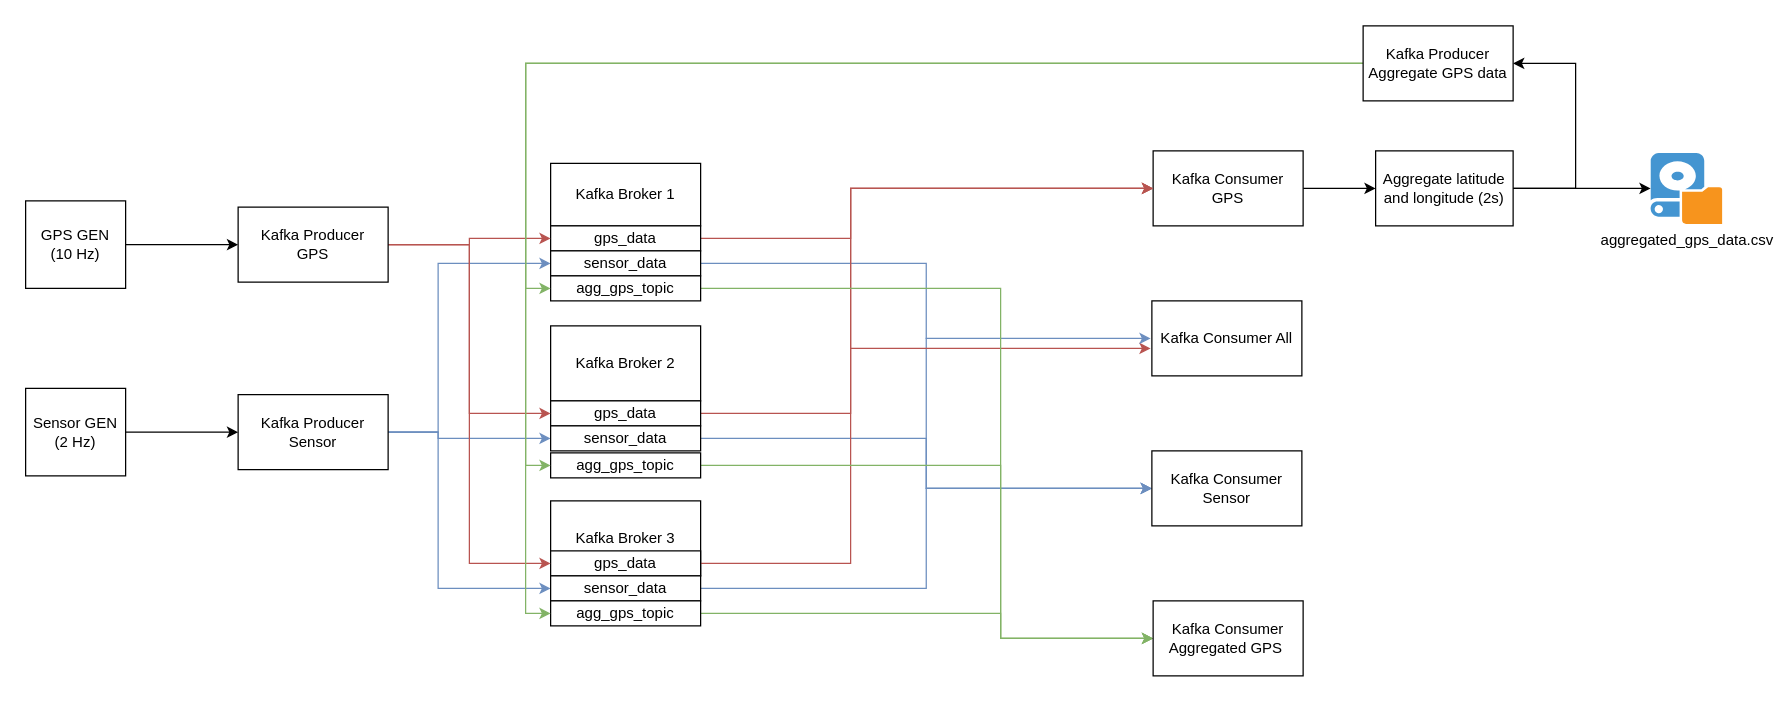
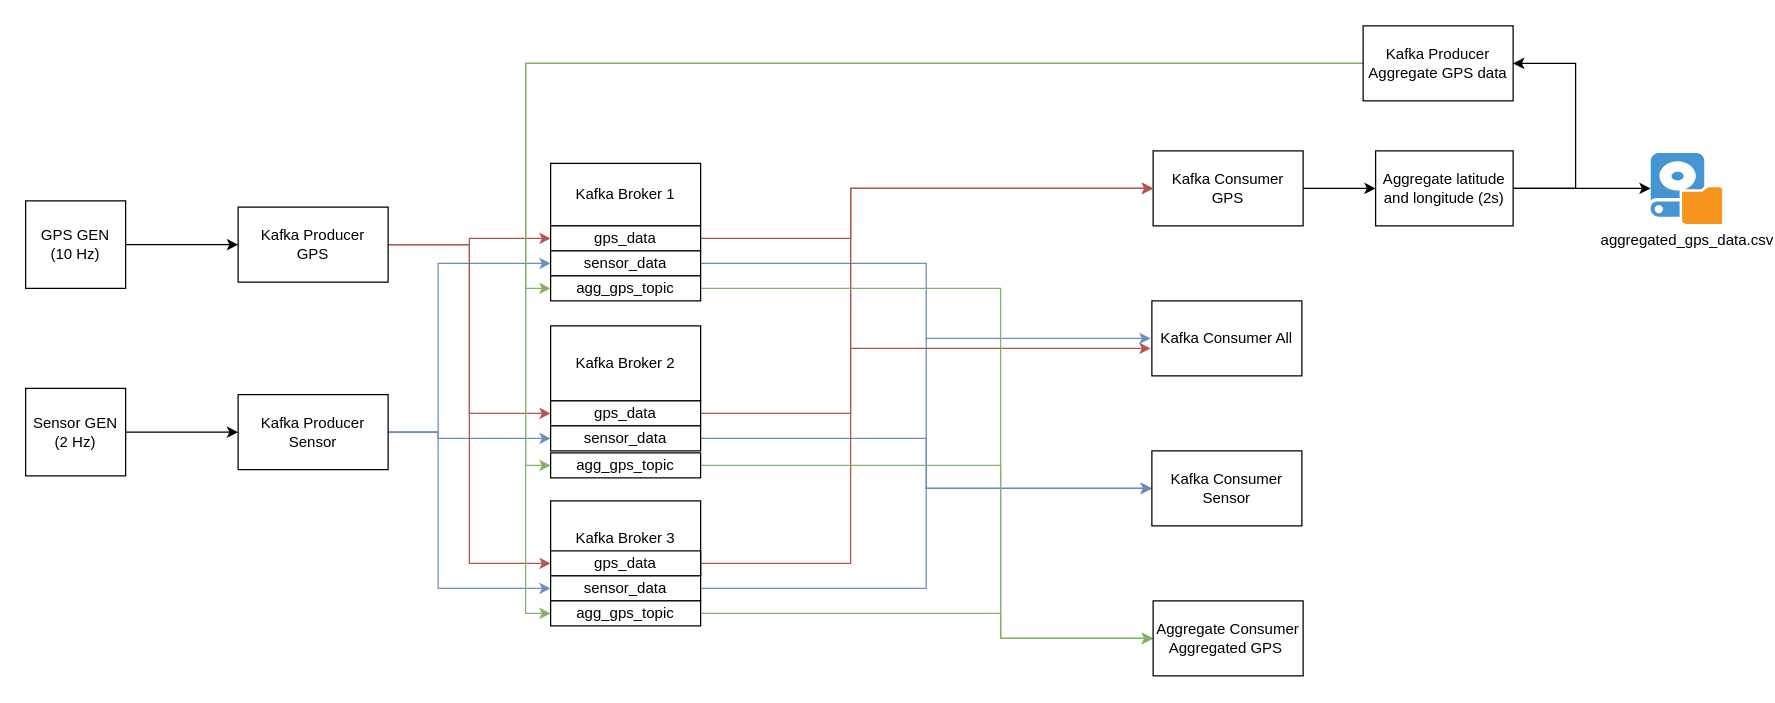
(1228, 638) -> (1228, 638)
